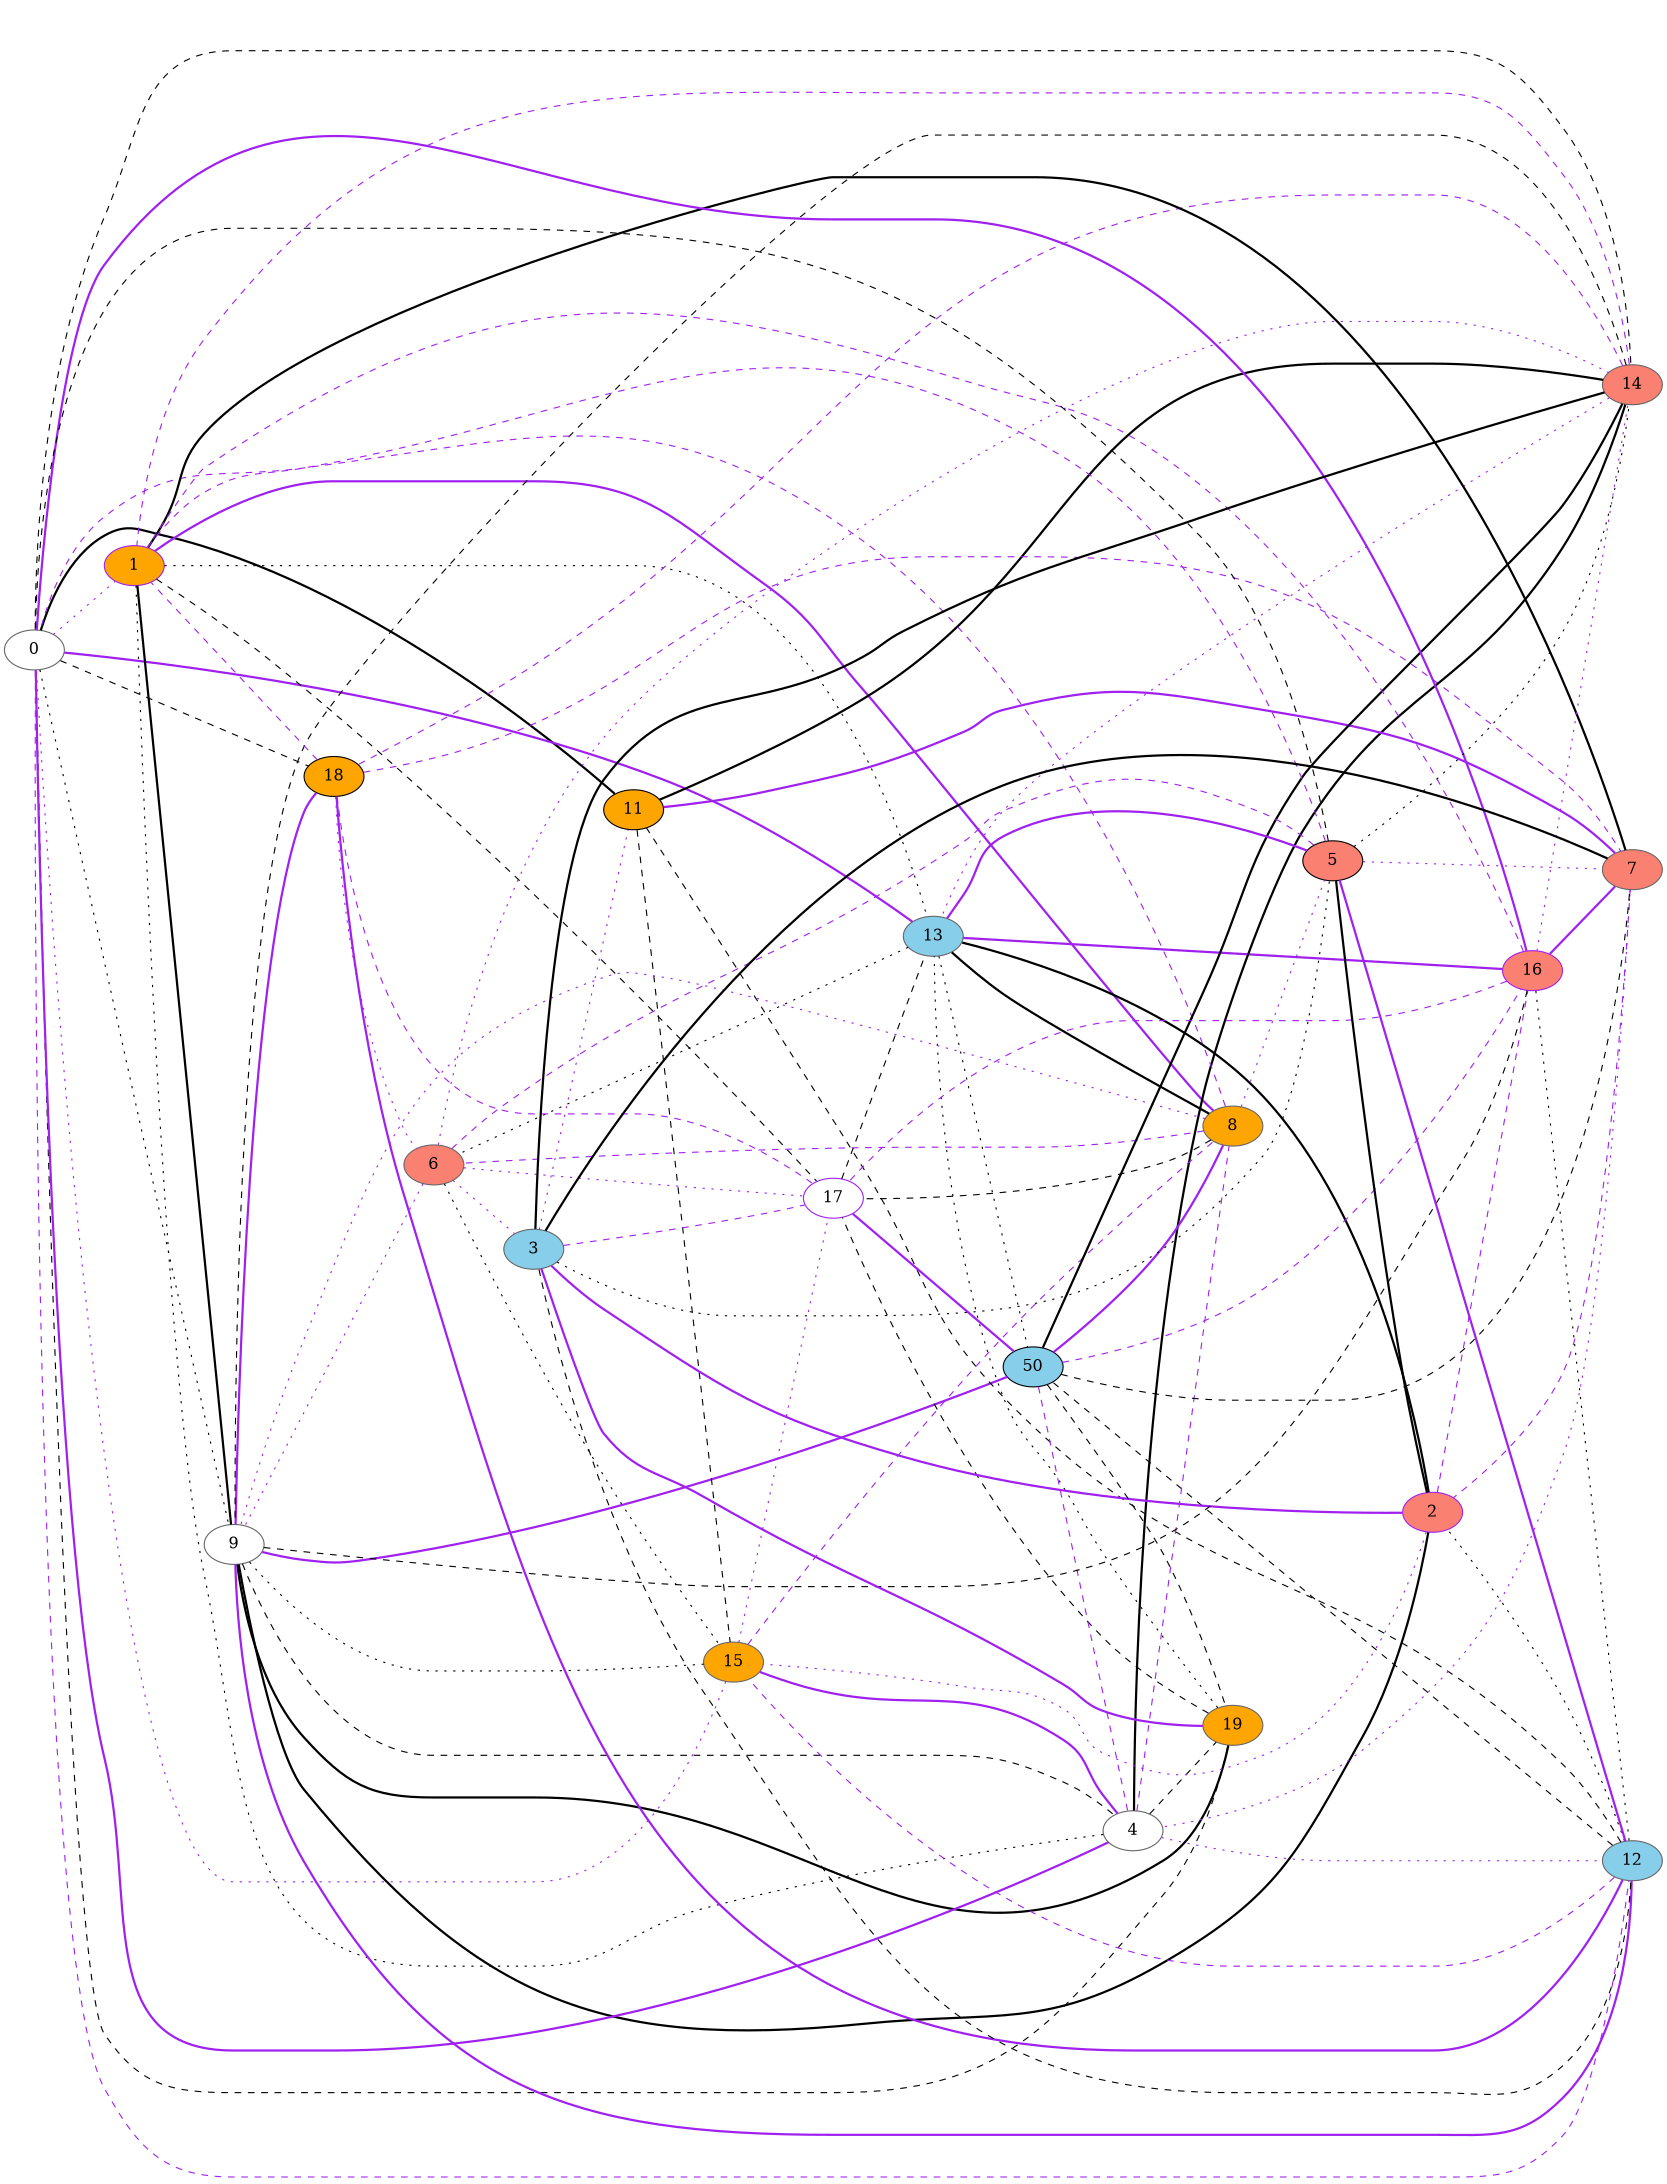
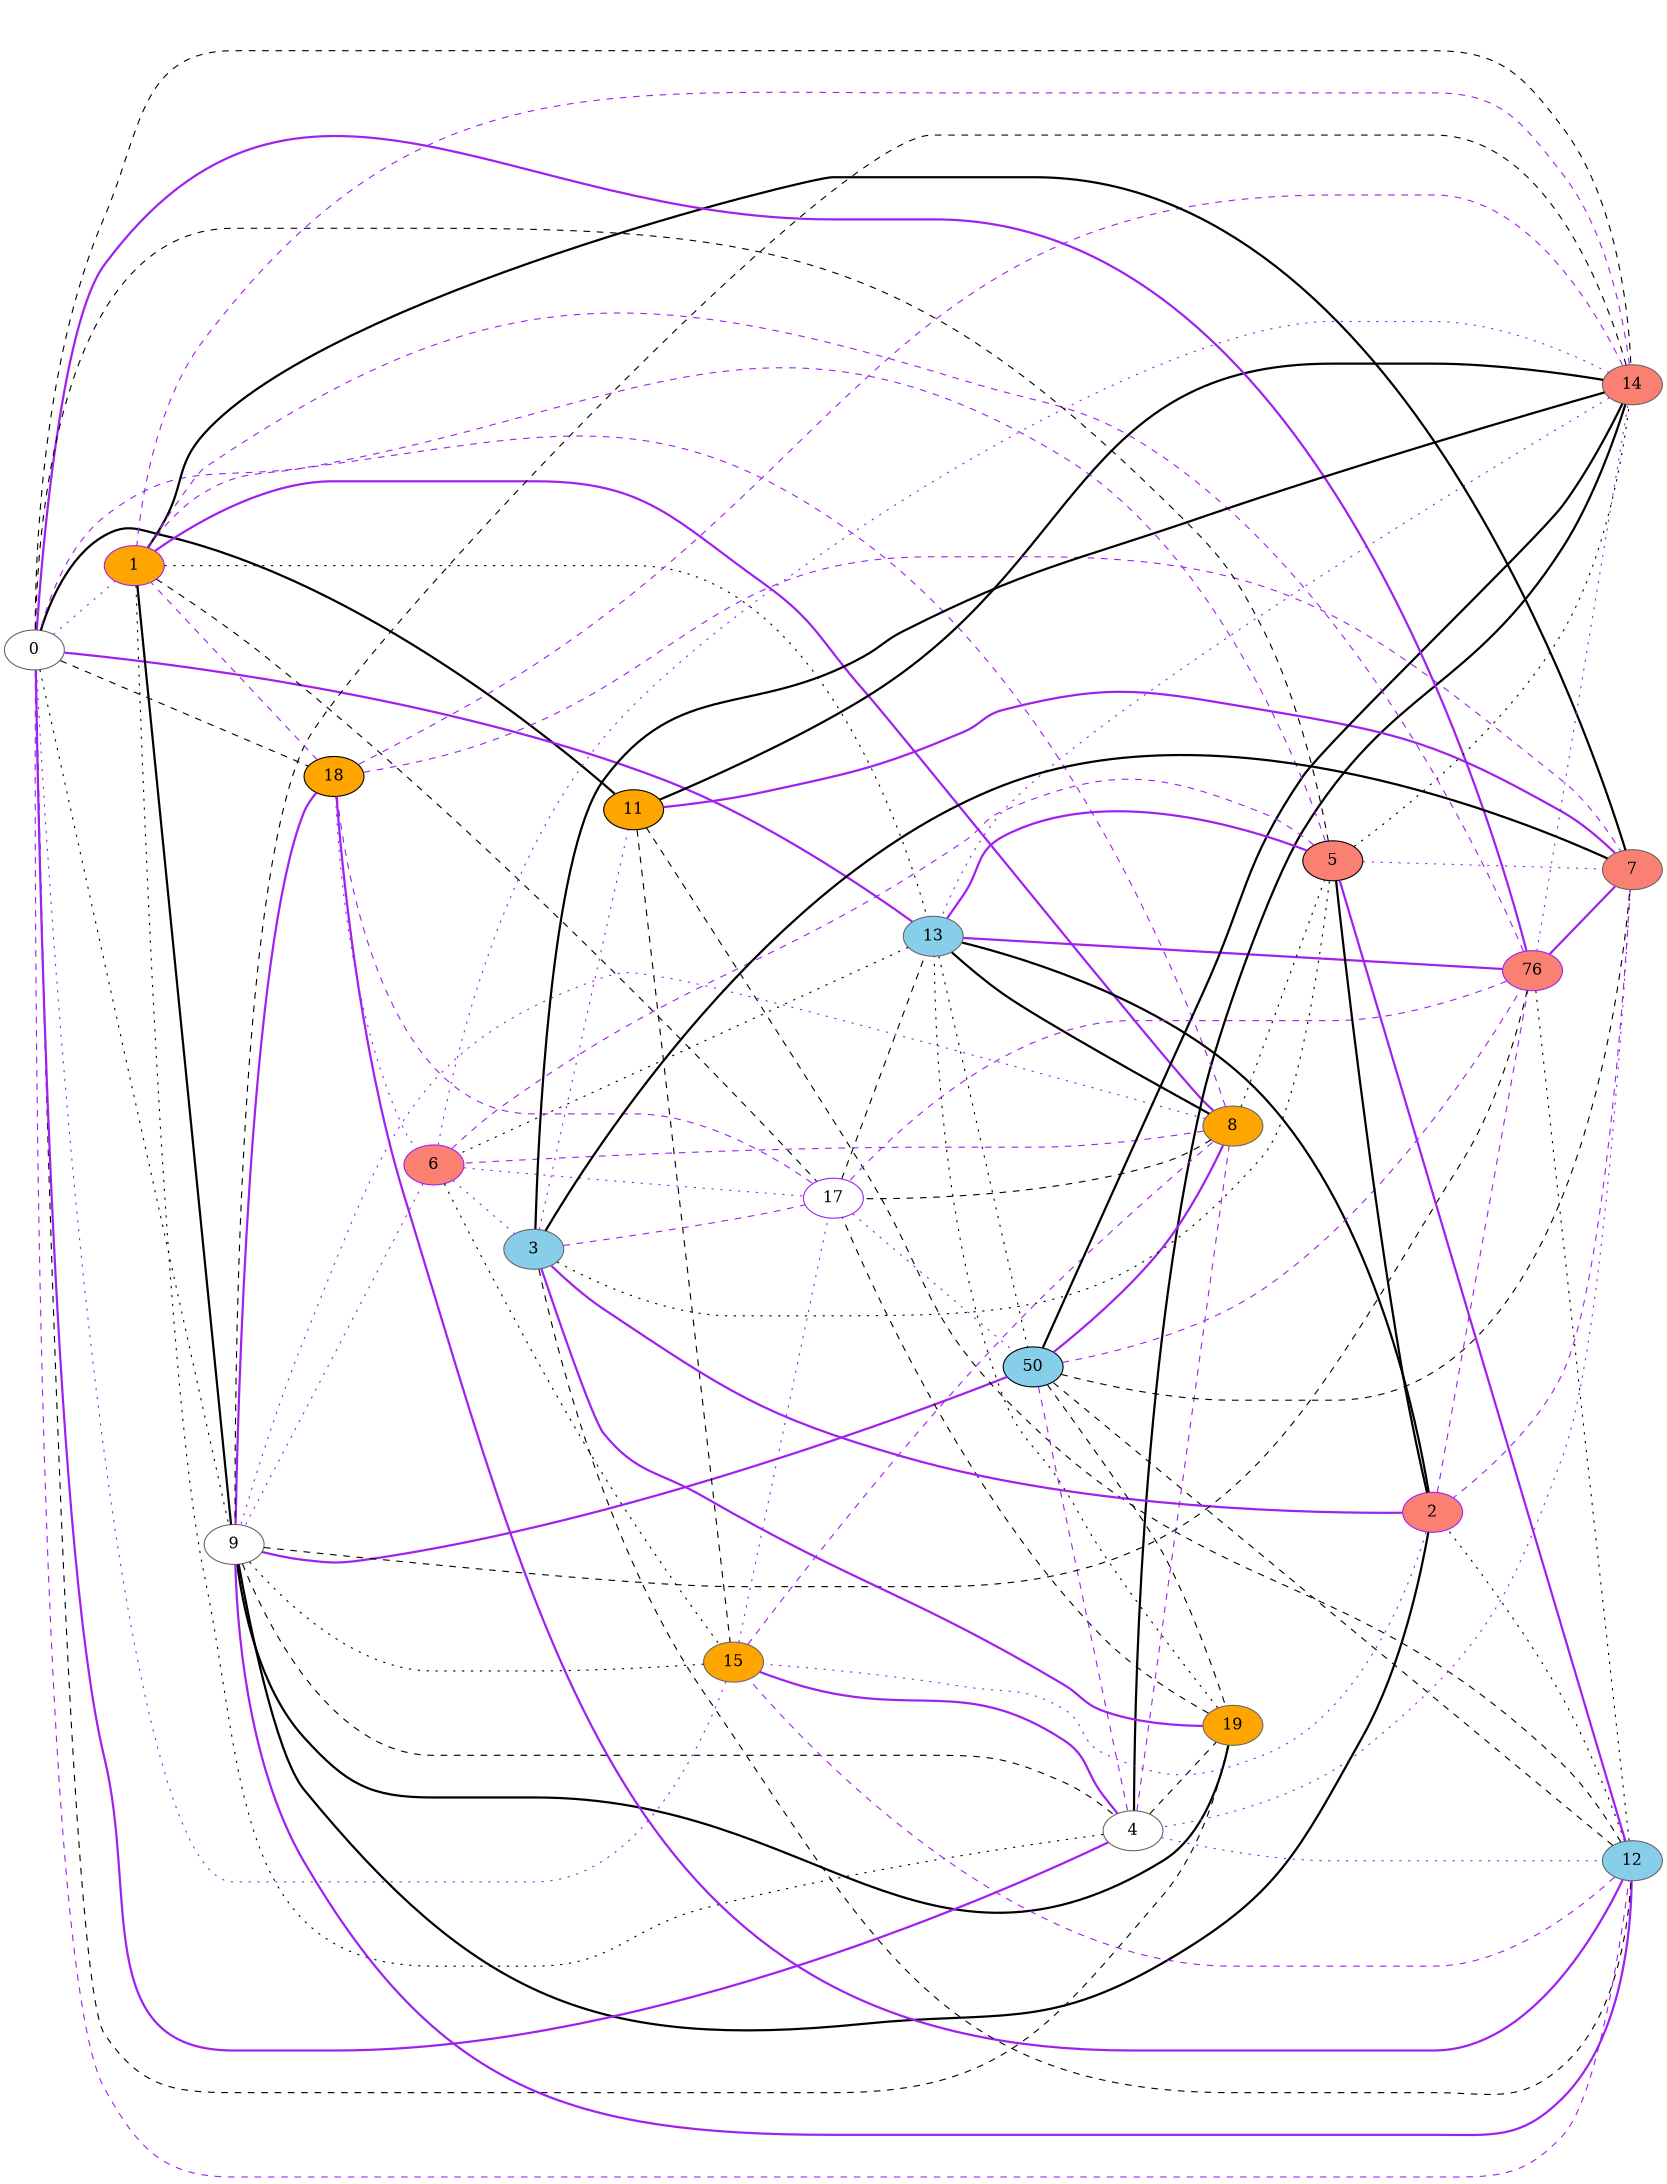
(1533, 971) -> (1533, 971)
(1283, 993) -> (1283, 993)
(434, 1165) -> (434, 1165)
(933, 1283) -> (933, 1283)
